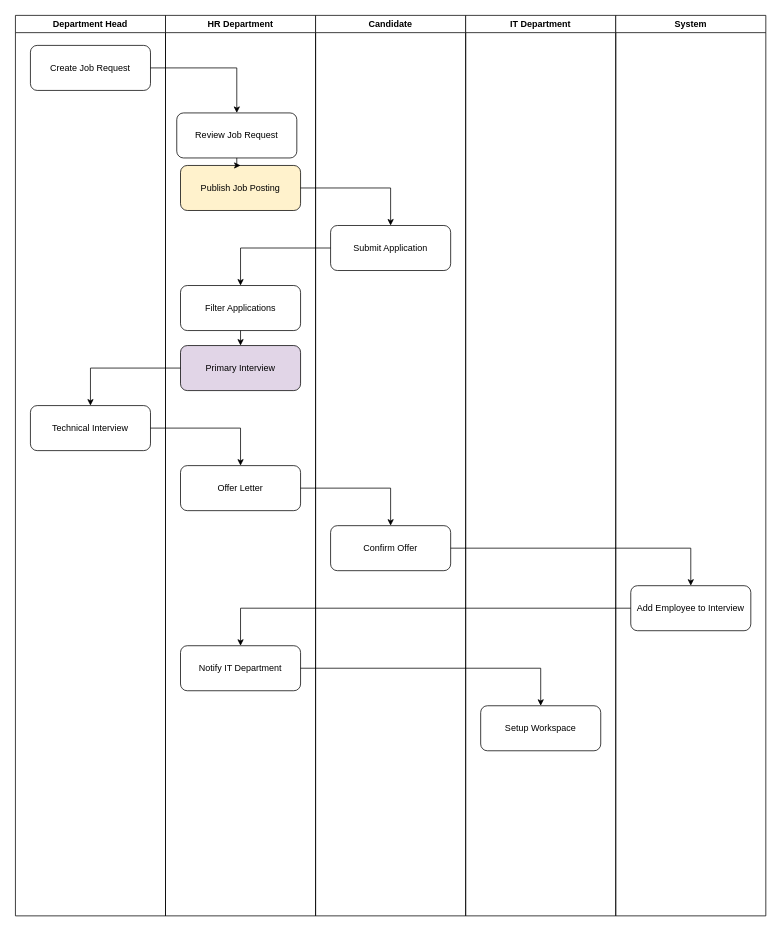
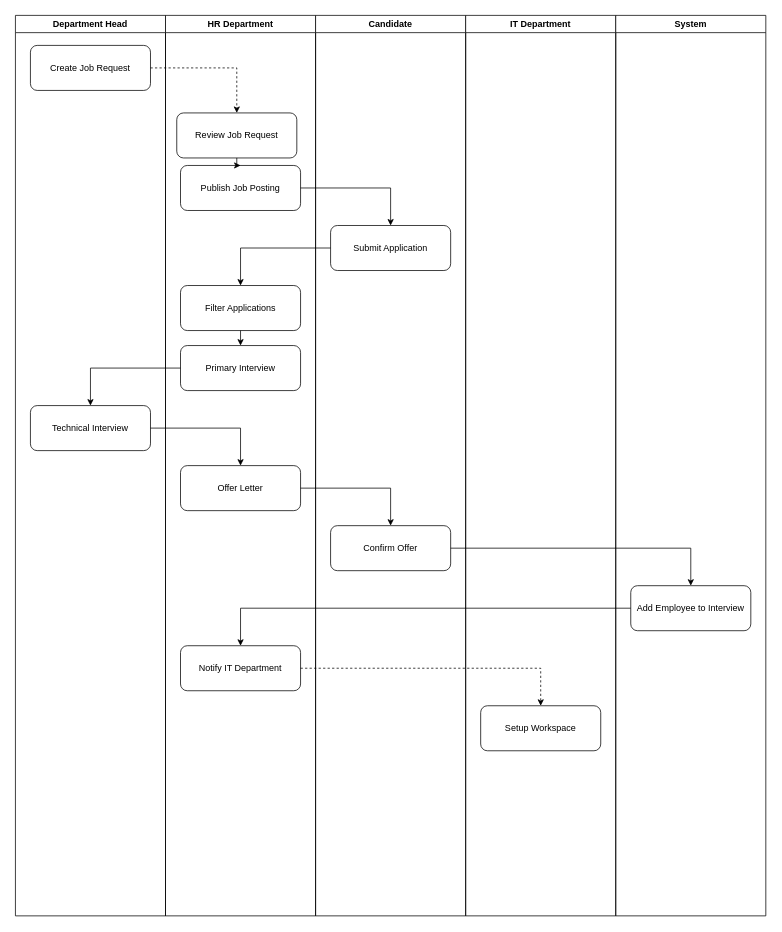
(214, 68) -> (214, 68)
(240, 188) -> (240, 188)
(240, 368) -> (240, 368)
(435, 668) -> (435, 668)
